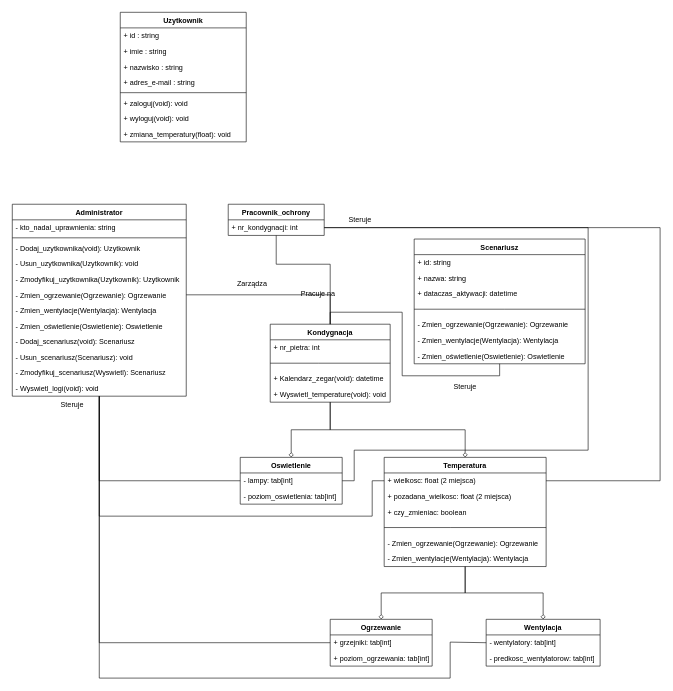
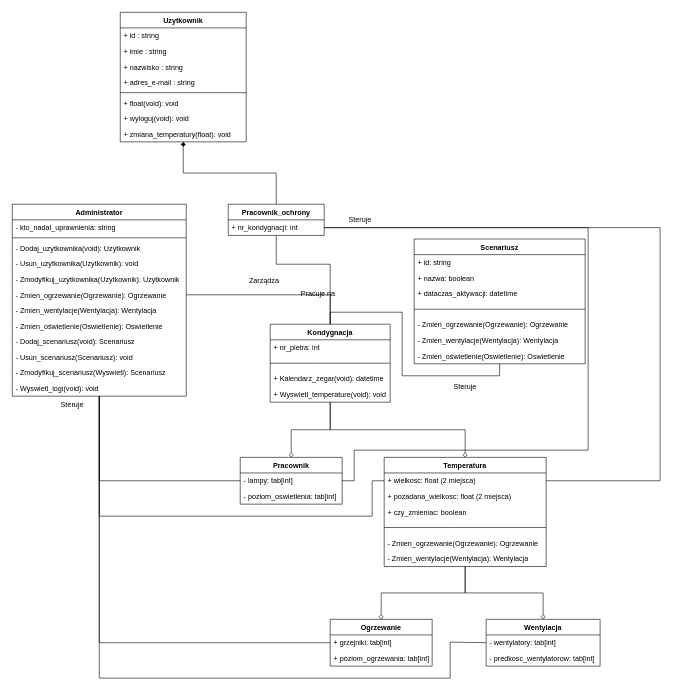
(160, 103) -> (156, 103)
none -> (183, 172)
(444, 278) -> (446, 278)
(252, 284) -> (264, 281)
(291, 466) -> (291, 466)
